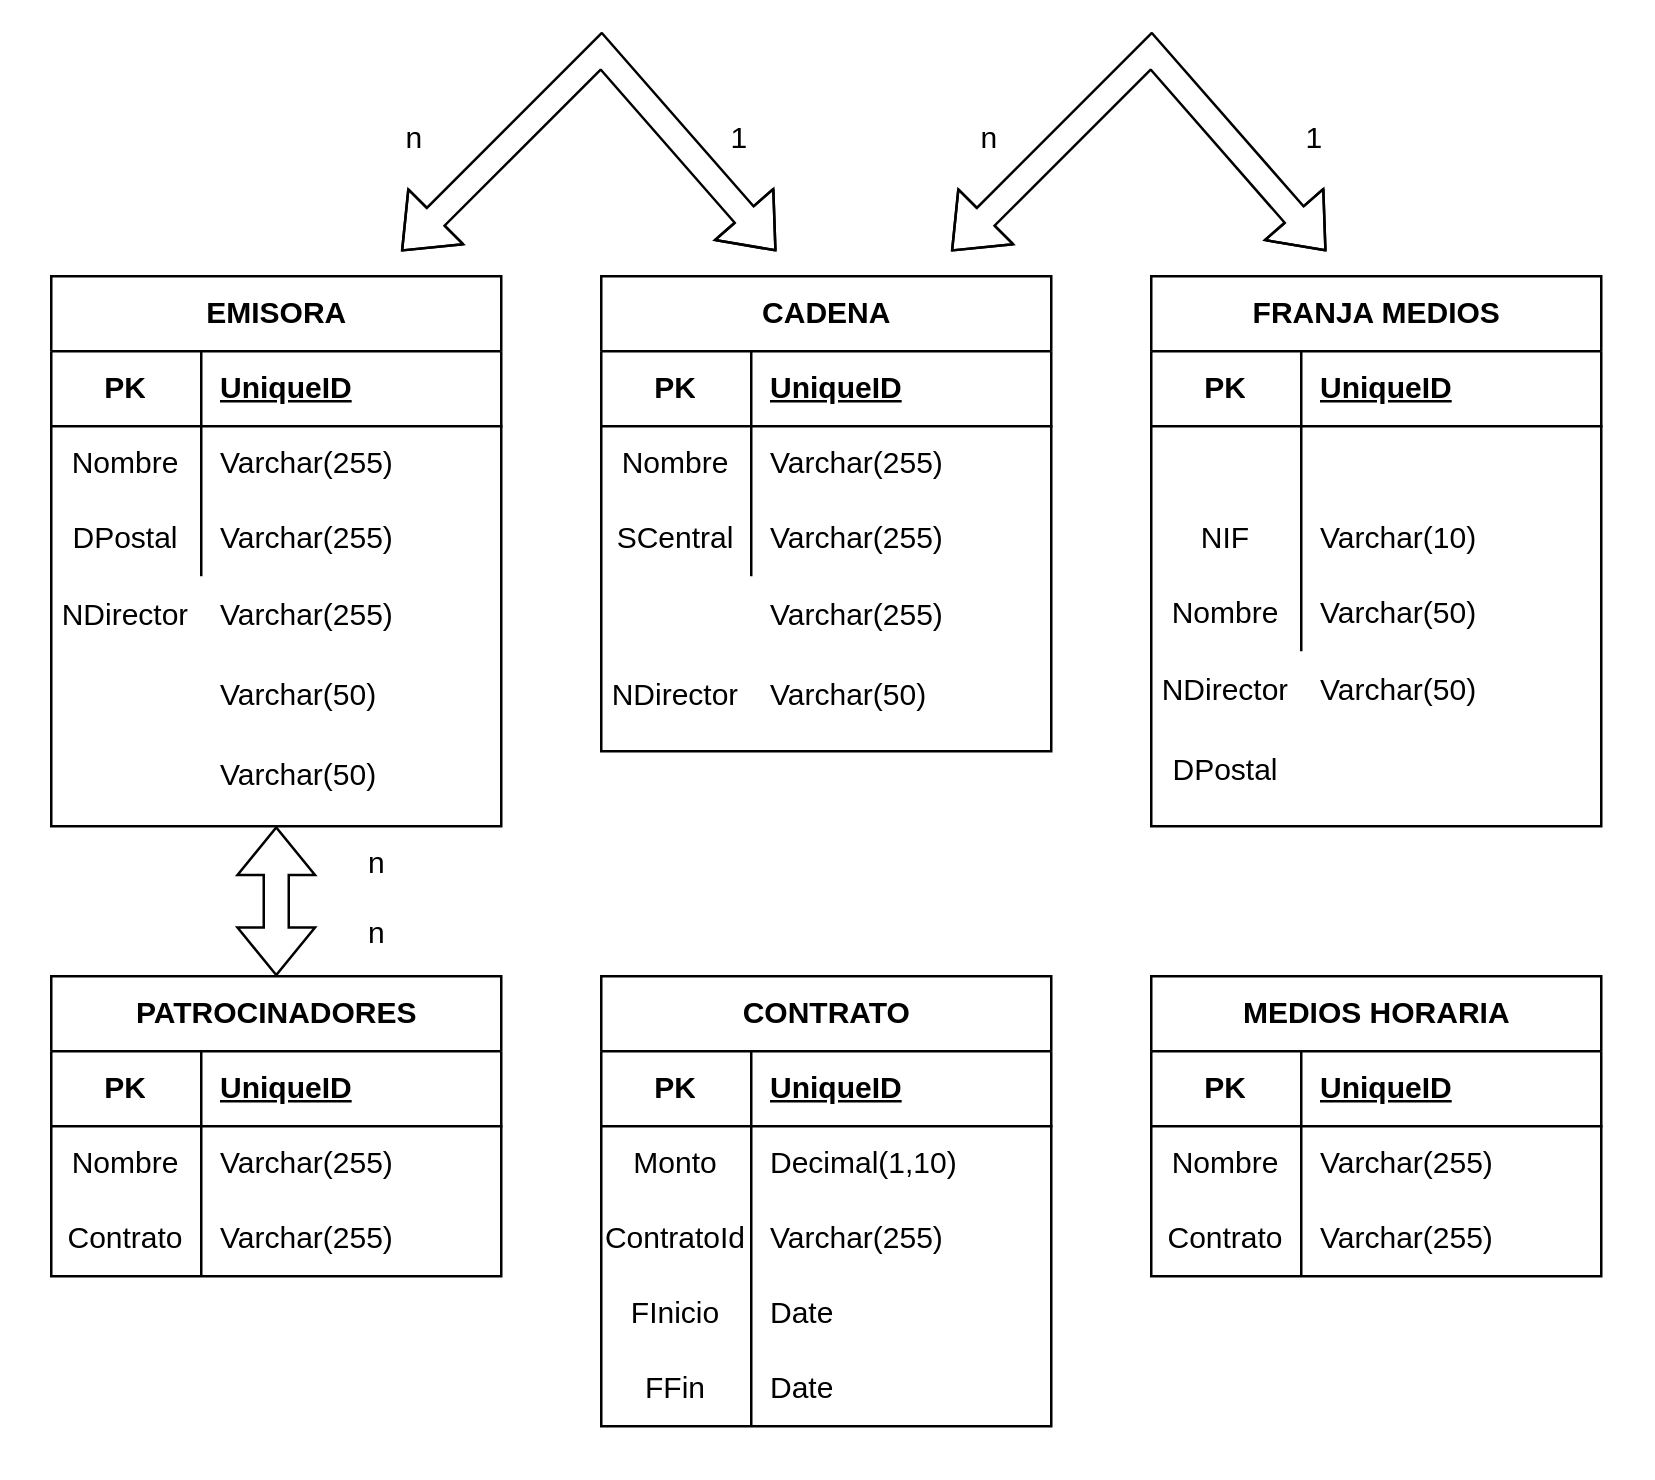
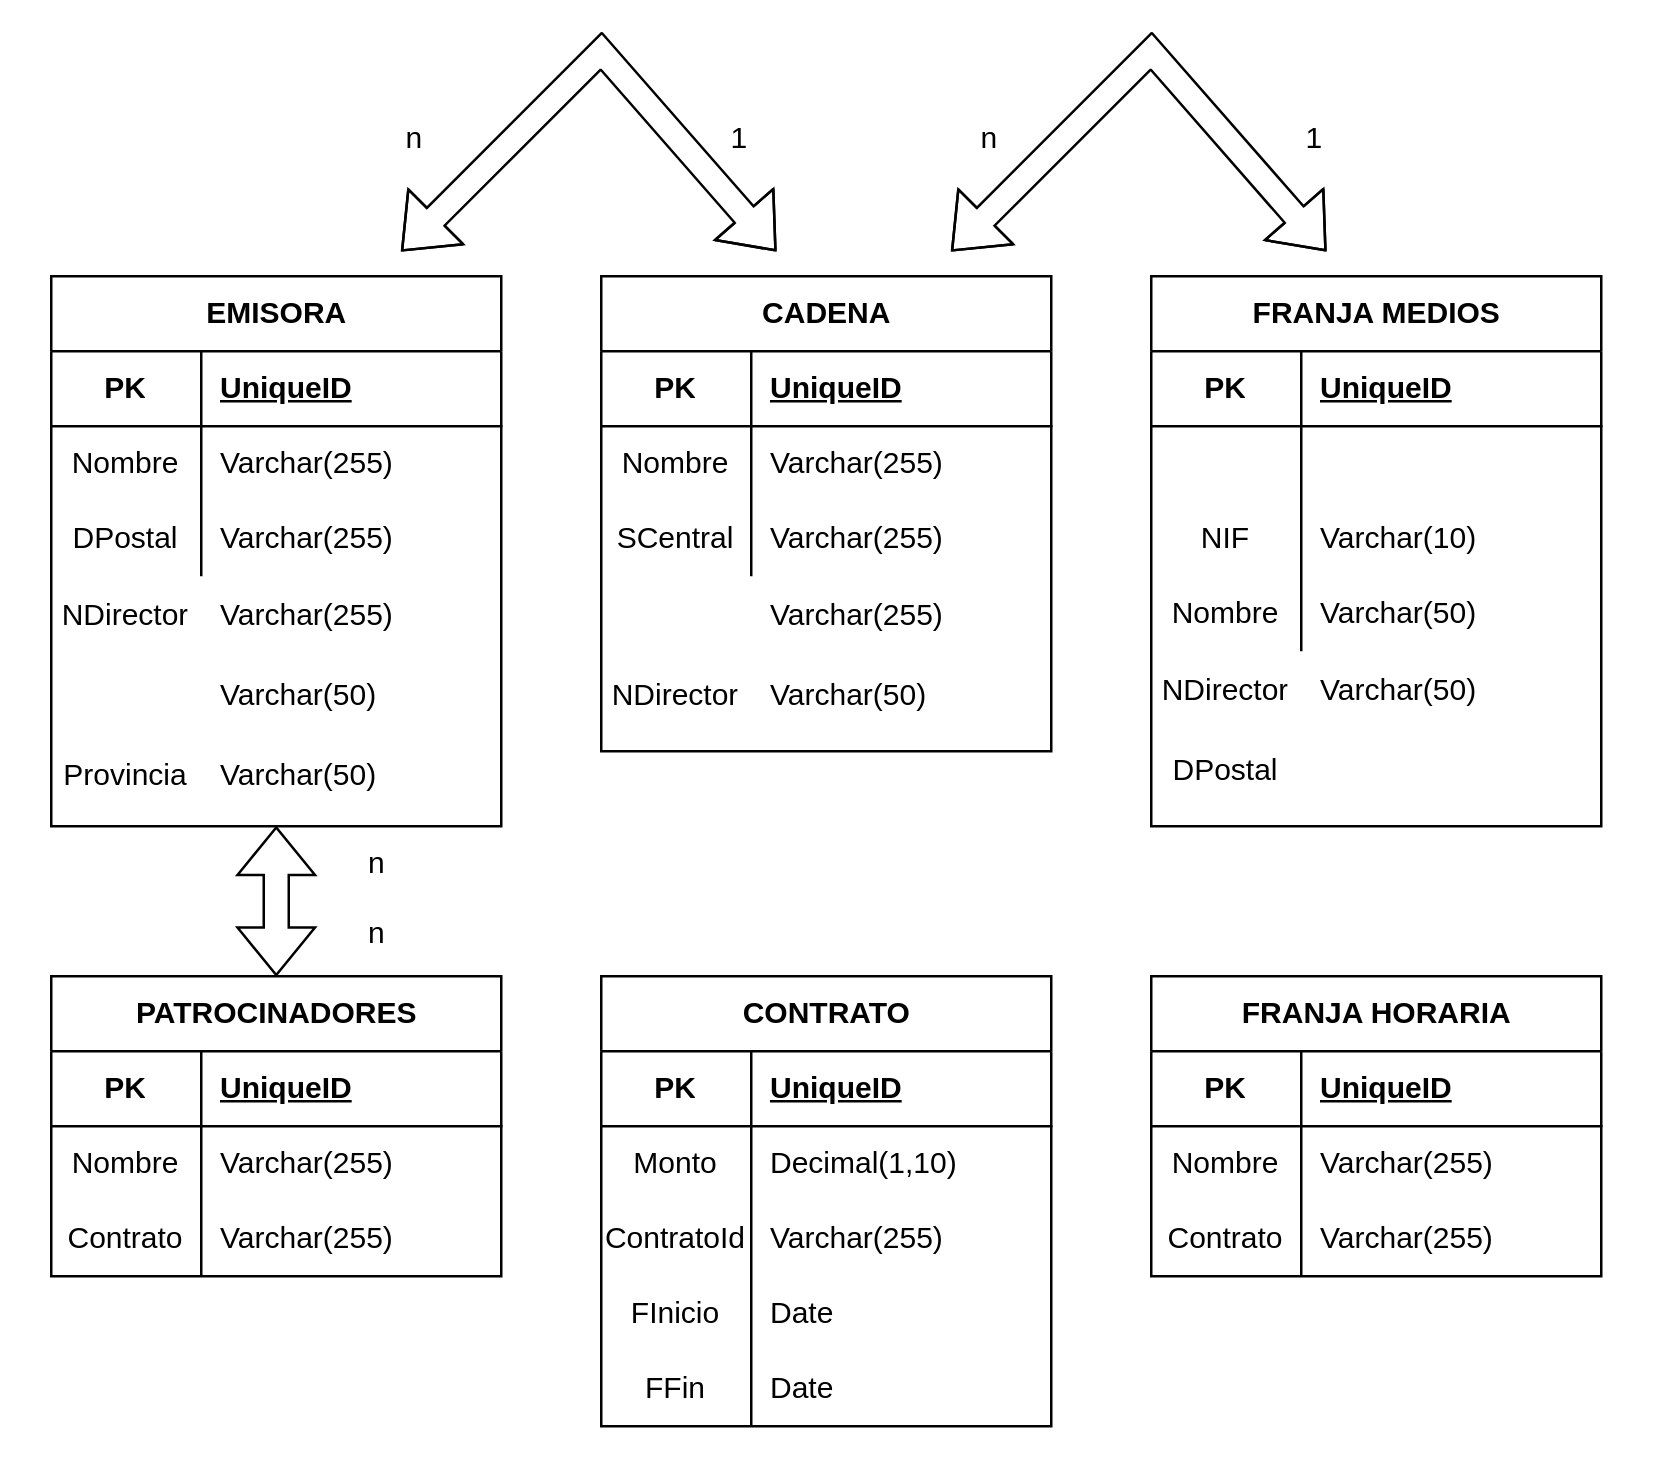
none -> (126, 776)
(1378, 1014) -> (1378, 1014)
